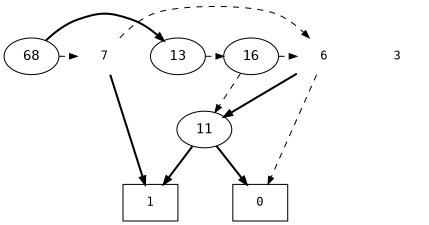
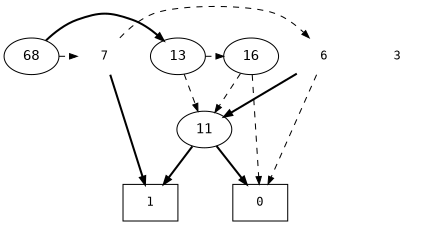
(284, 56) -> (255, 126)
none -> (190, 89)
